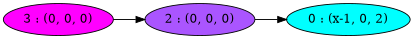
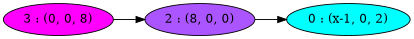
(58, 20) -> (58, 20)
(200, 20) -> (200, 20)
